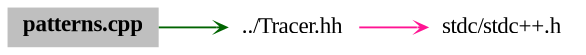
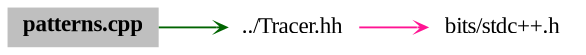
(502, 27) -> (502, 27)
